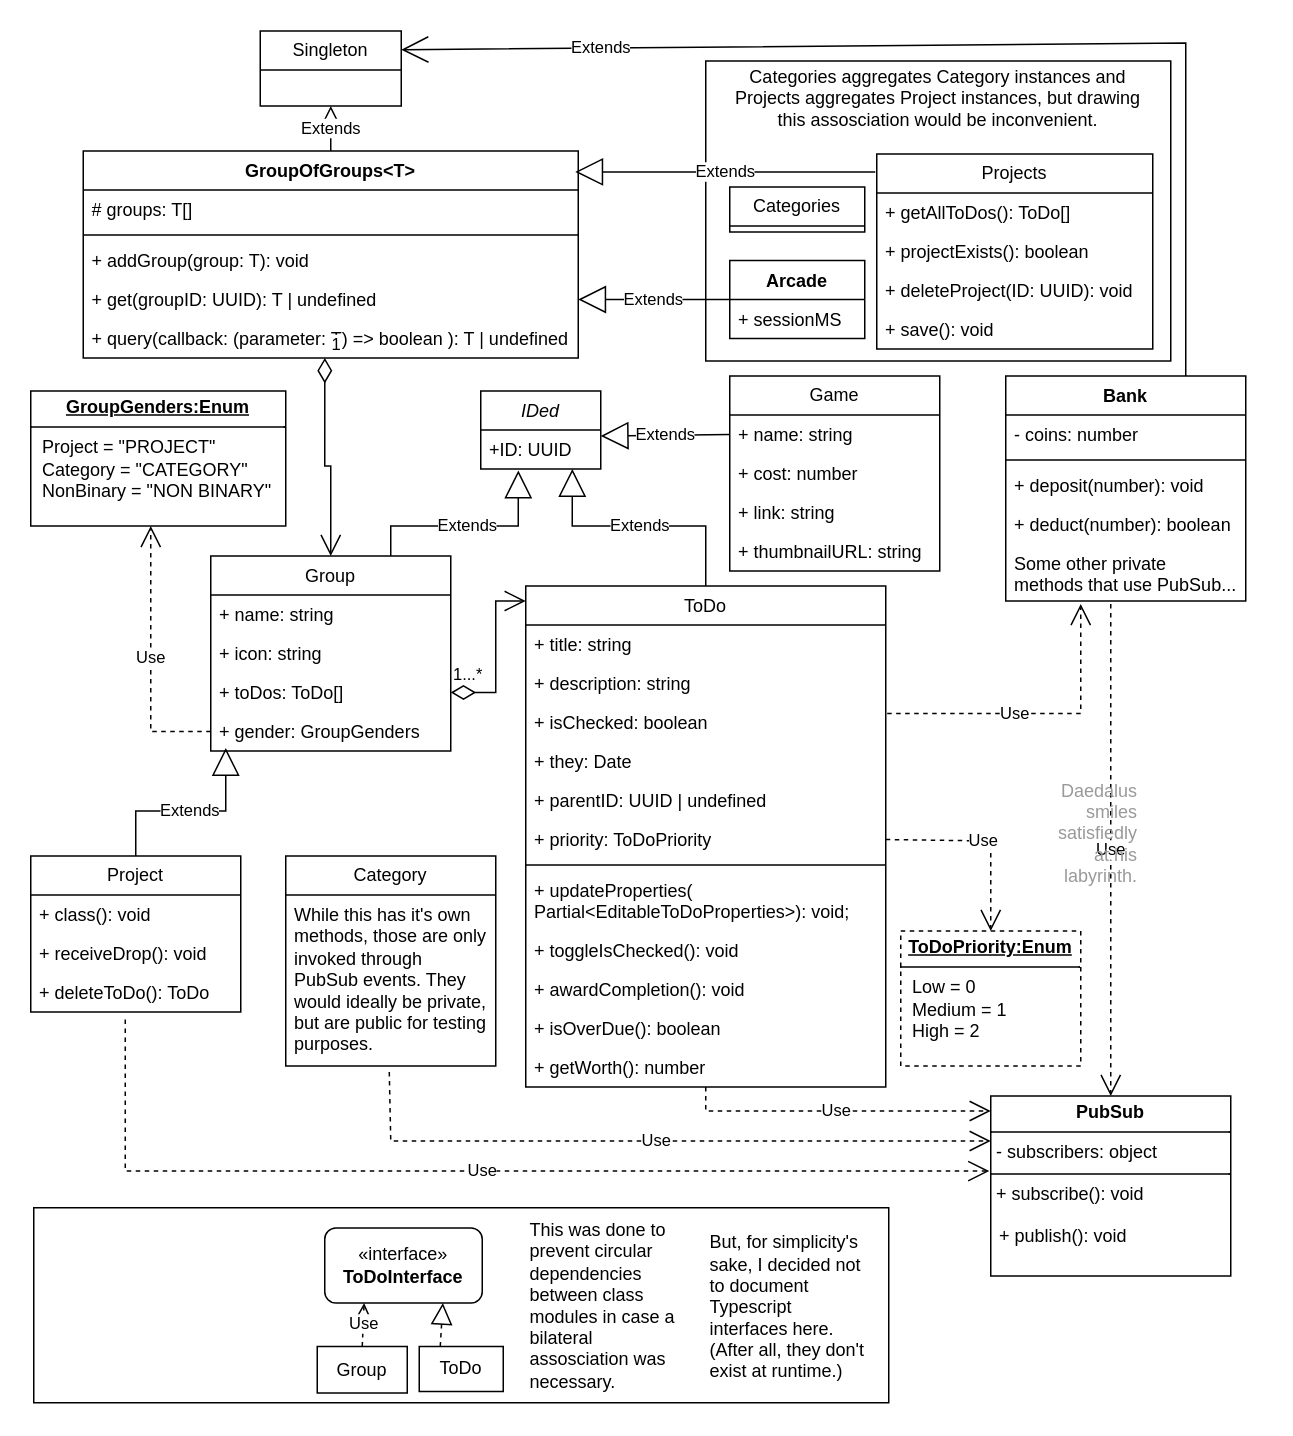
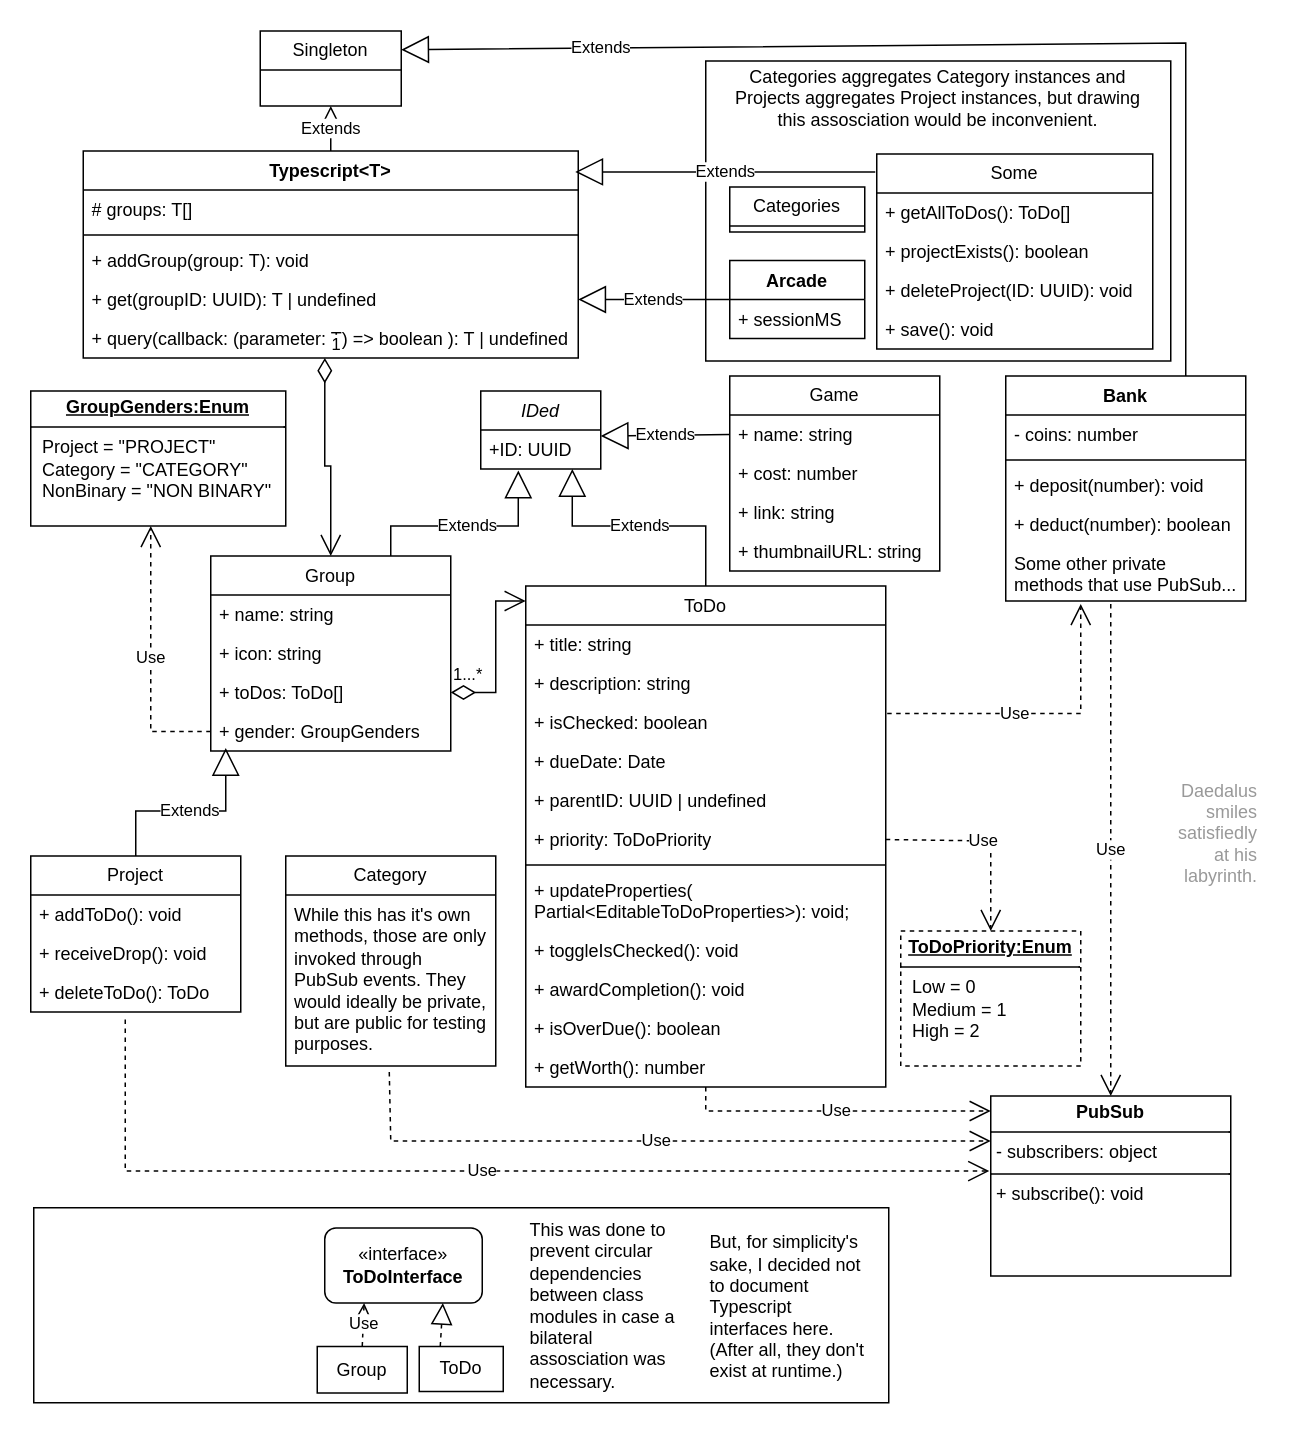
(418, 49) -> (429, 49)
(331, 172) -> (331, 172)
(1015, 173) -> (1015, 173)
(588, 763) -> (603, 763)
(1096, 833) -> (1216, 833)
(104, 916) -> (116, 916)
(1111, 1235) -> none
